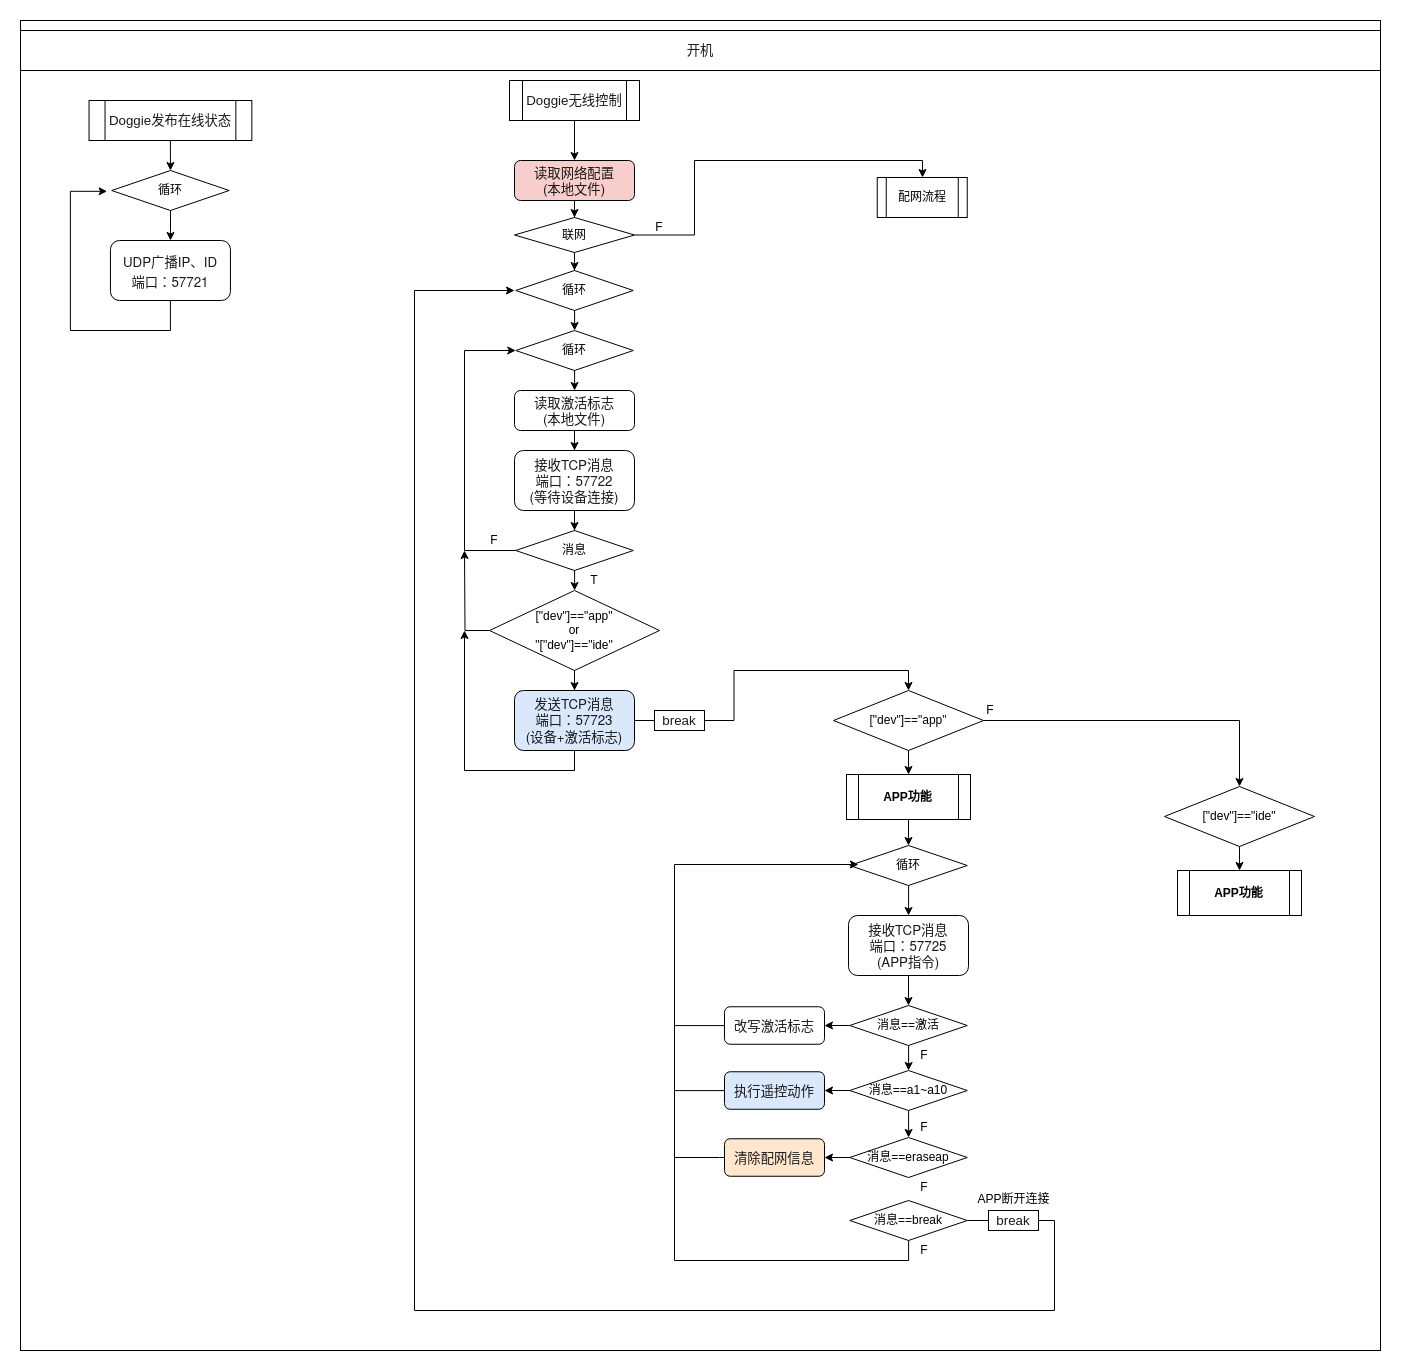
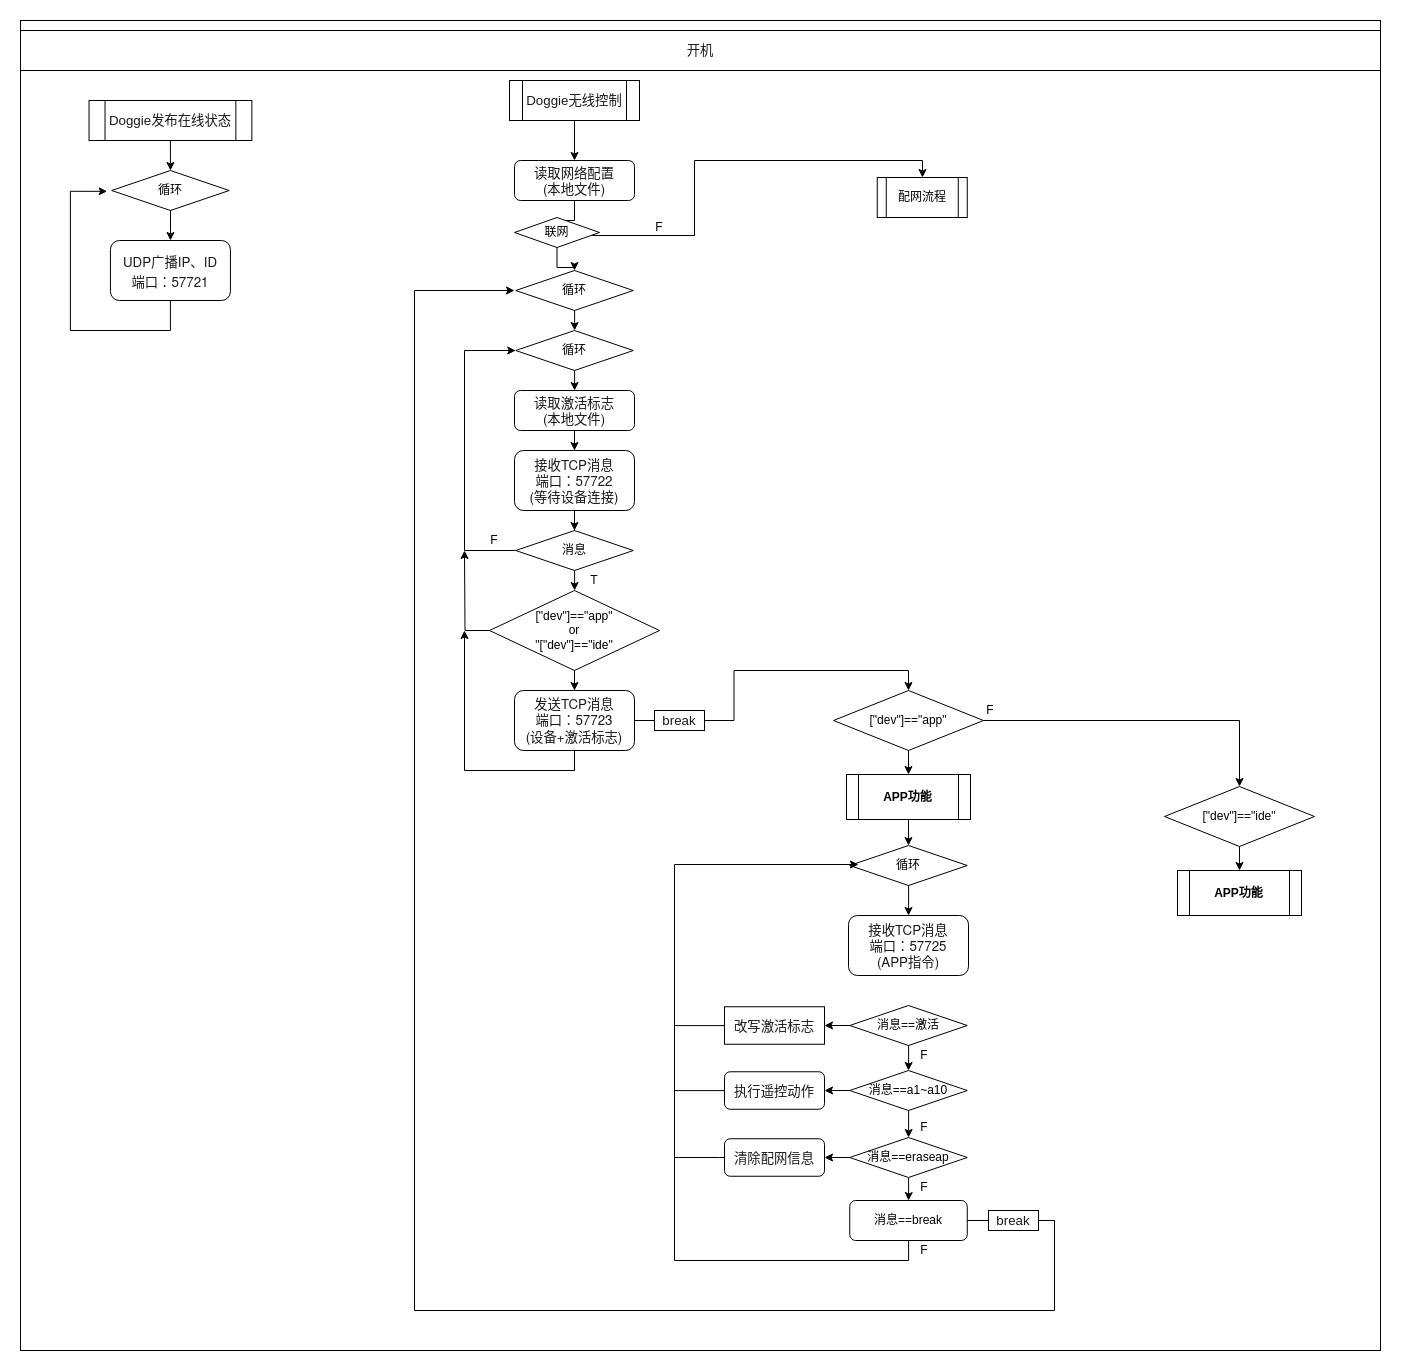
(575, 181) -> (575, 181)
(575, 235) -> (557, 233)
(575, 721) -> (575, 721)
(909, 995) -> none
(775, 1026) -> (775, 1026)
(775, 1091) -> (775, 1091)
(775, 1158) -> (775, 1158)
none -> (909, 1188)
(1014, 1200) -> none
(909, 1221) -> (909, 1221)
